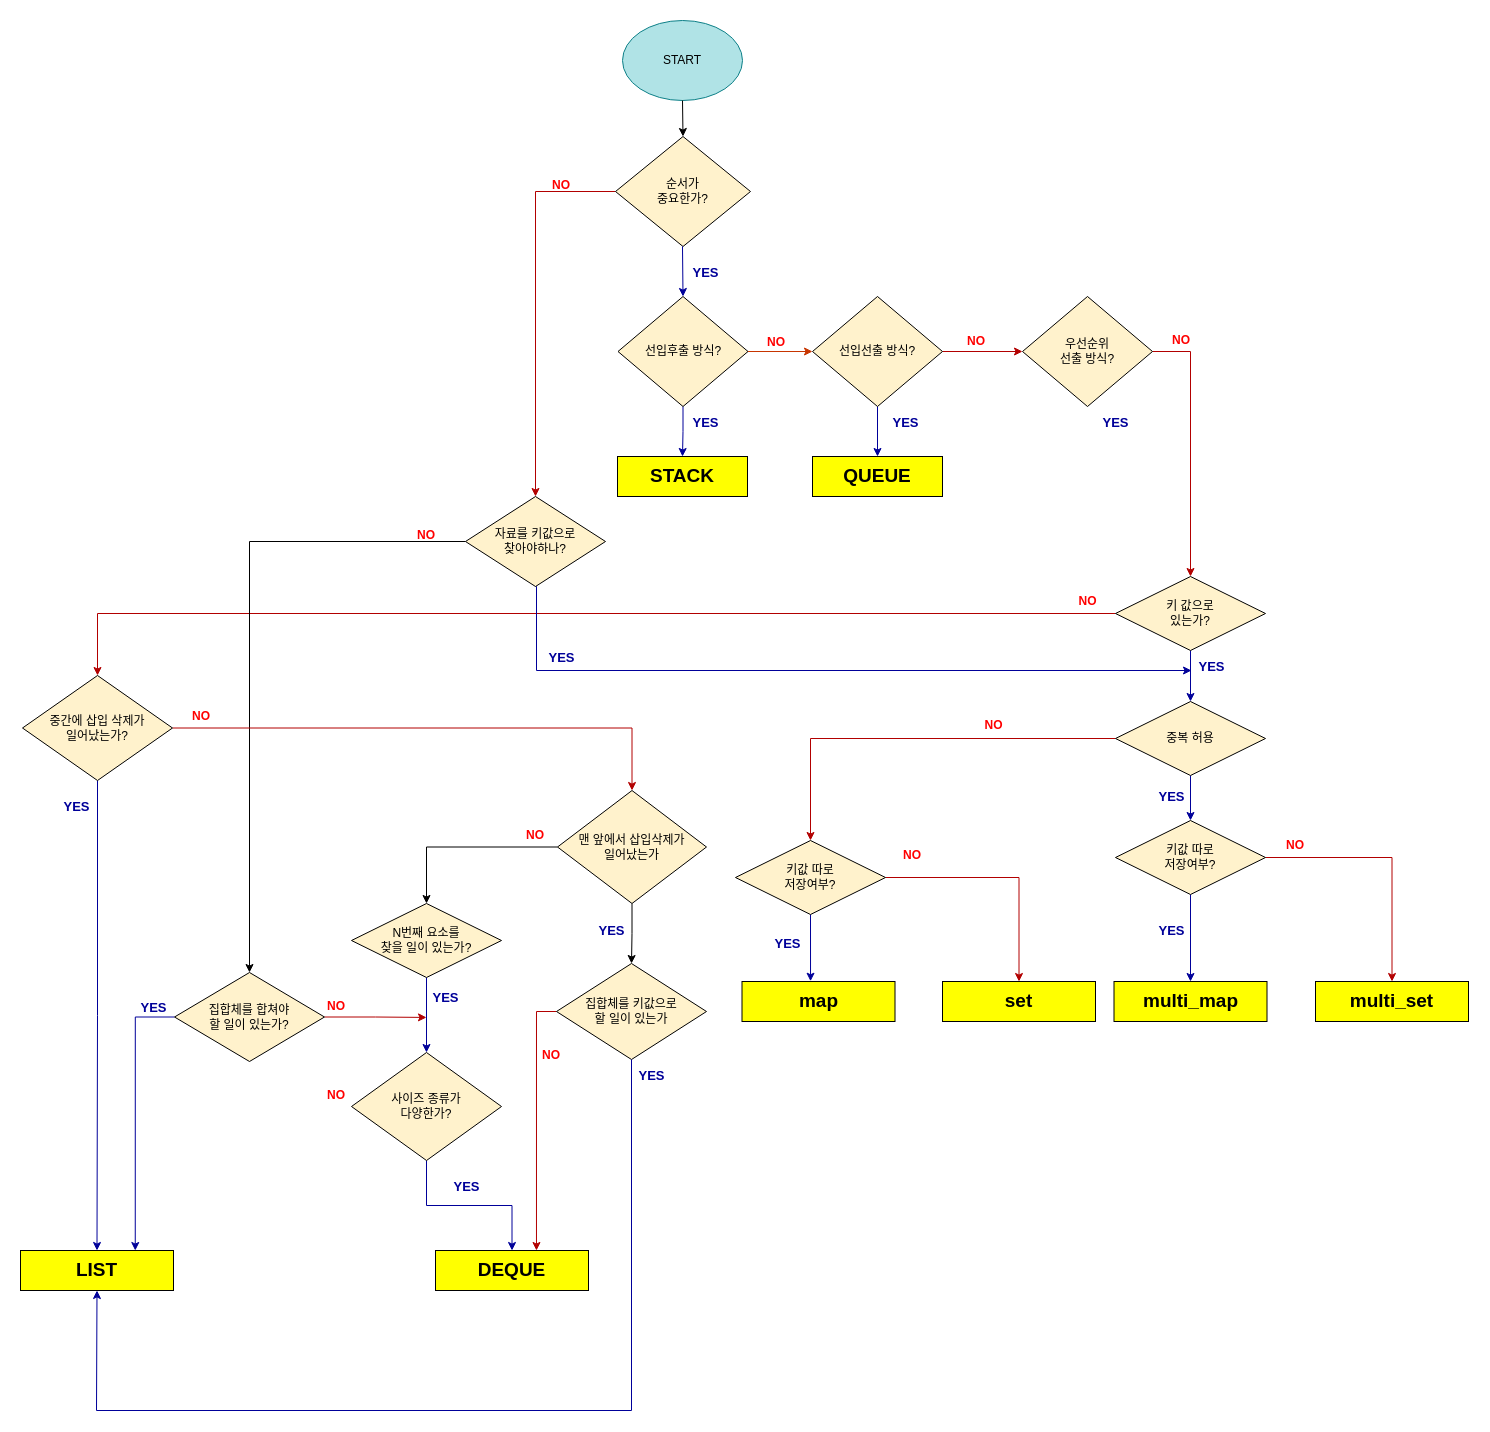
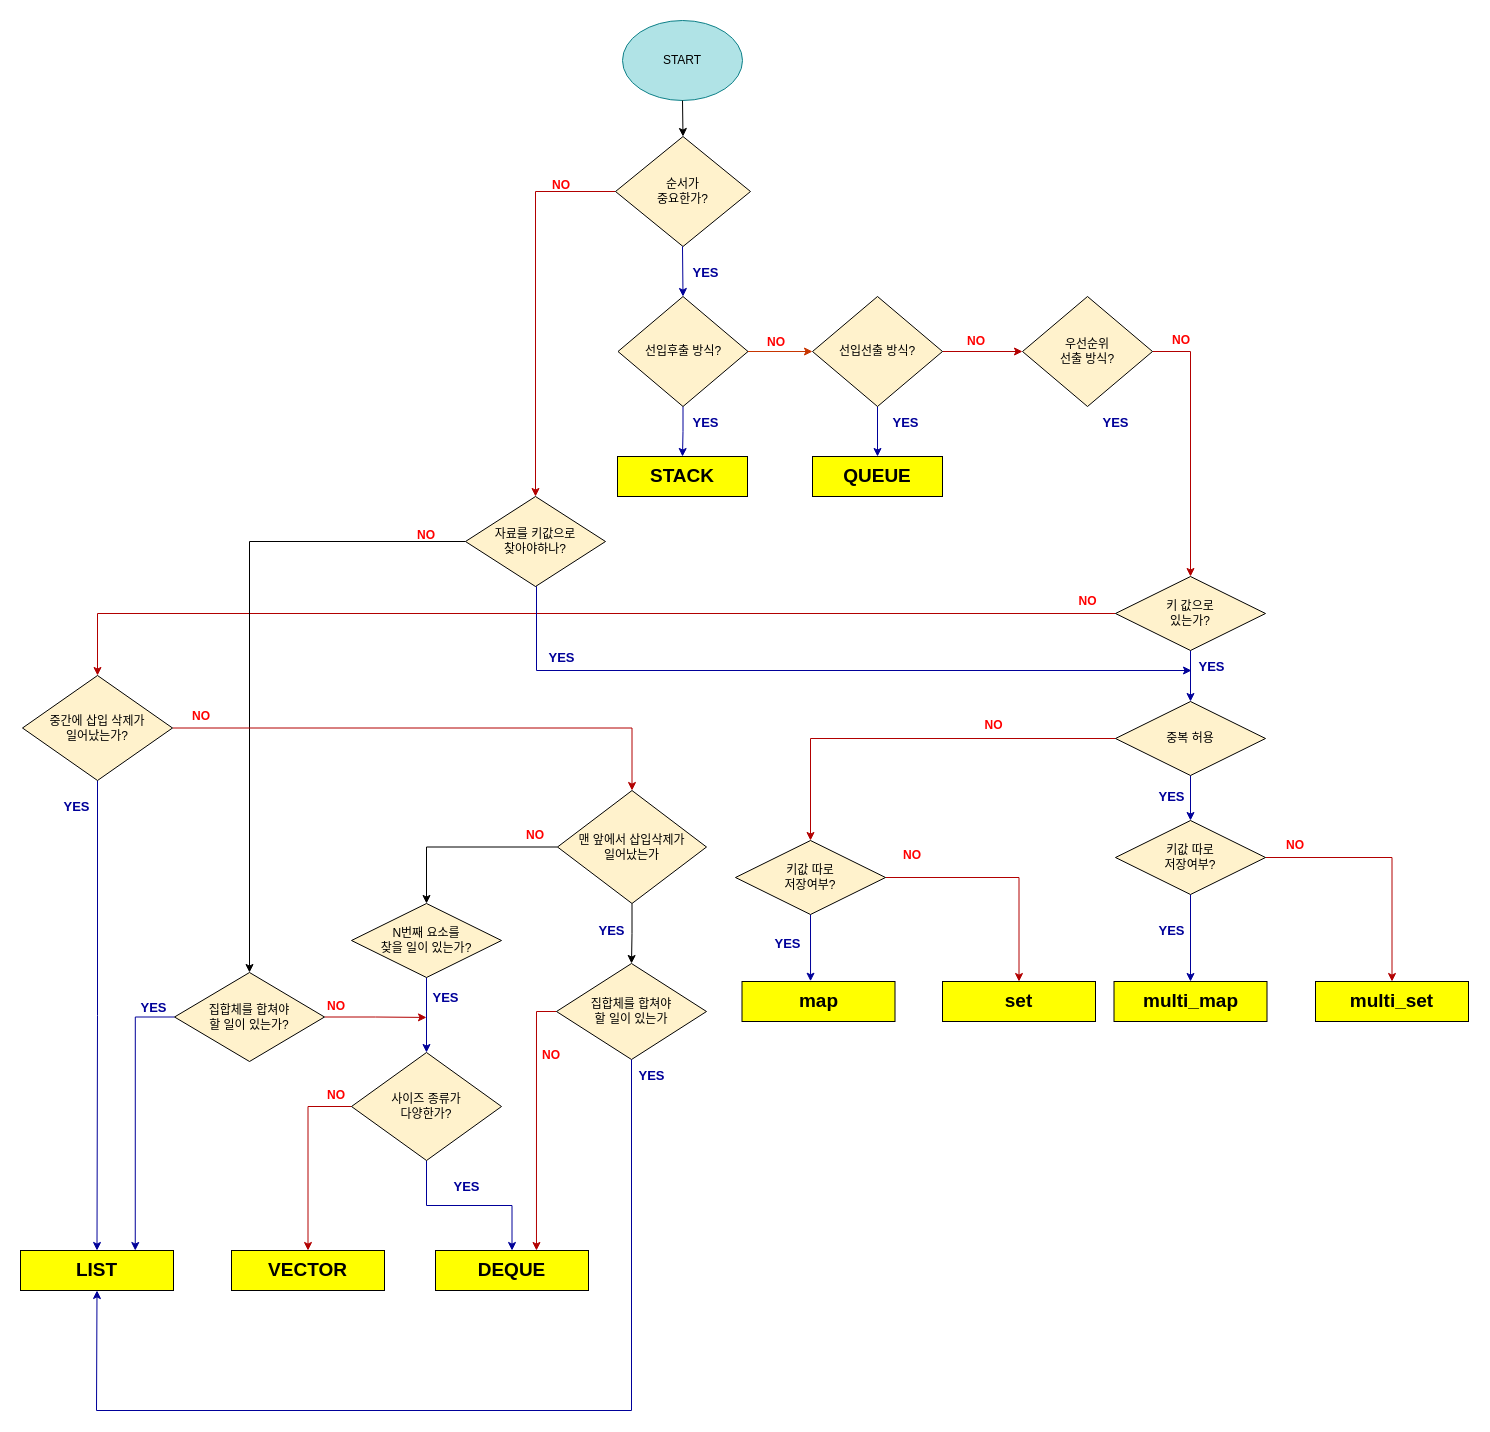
(632, 1012) -> (632, 1012)
none -> (308, 1154)
none -> (308, 1271)
